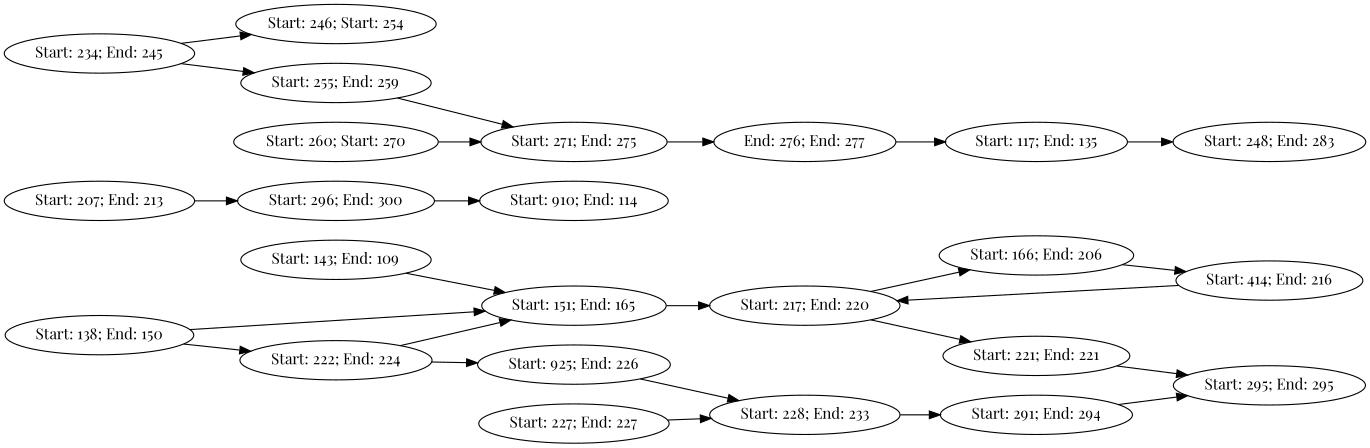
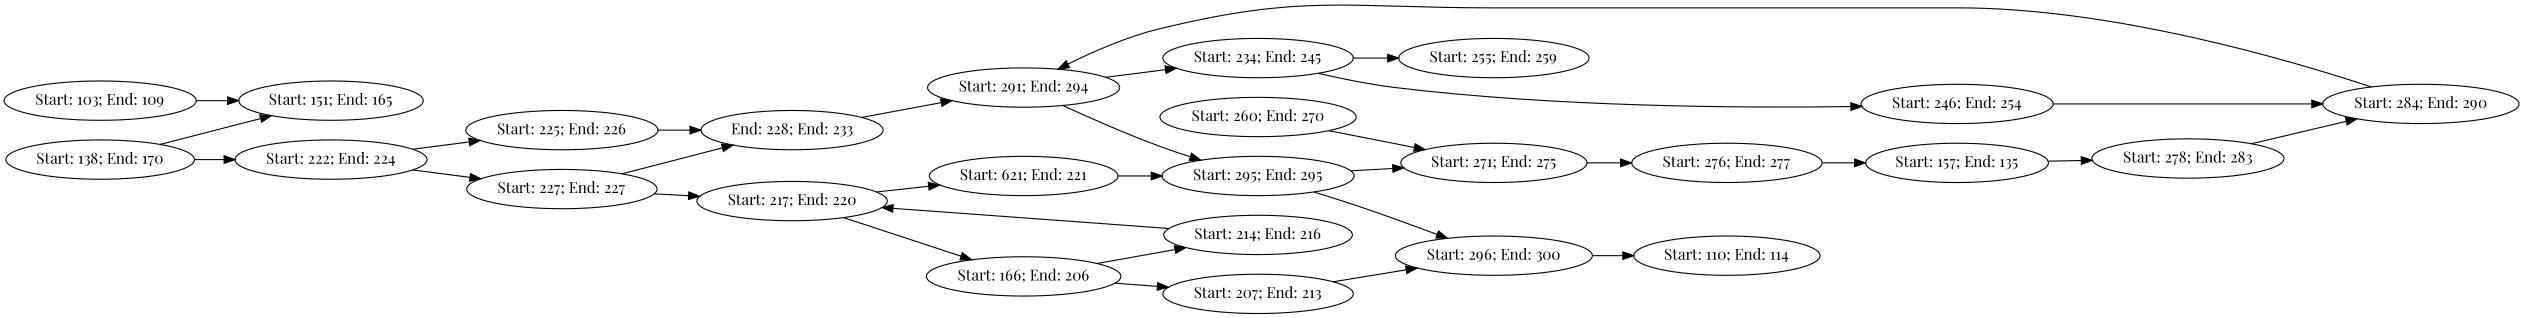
(336, 24) -> (1957, 104)
none -> (1136, 73)
none -> (2421, 104)
(450, 111) -> (1372, 170)
(336, 142) -> (1258, 117)
(805, 142) -> (1727, 163)
(1036, 142) -> (1957, 163)
(1269, 142) -> (2188, 159)
(574, 201) -> (1727, 256)
none -> (1376, 212)
(336, 260) -> (100, 101)
(1269, 281) -> (1258, 235)
none -> (1136, 285)
(682, 306) -> (671, 195)
(450, 334) -> (441, 174)
(99, 335) -> (100, 160)
(1036, 356) -> (1024, 176)
(574, 365) -> (562, 130)
(805, 415) -> (792, 130)
